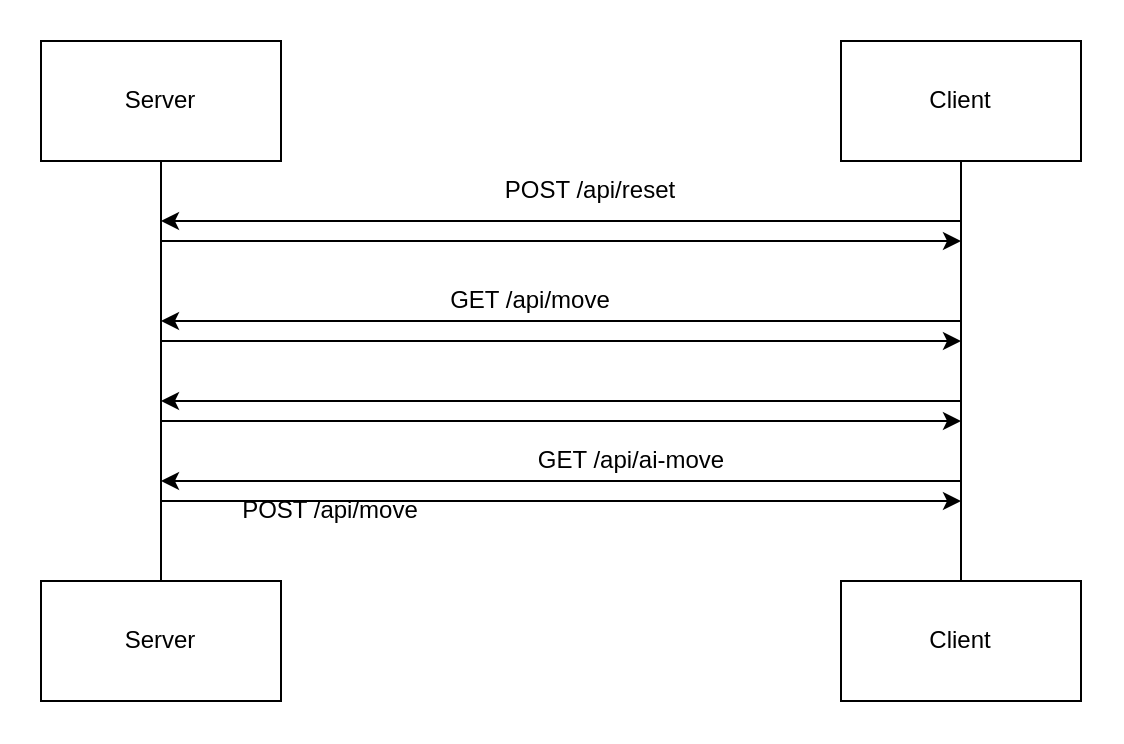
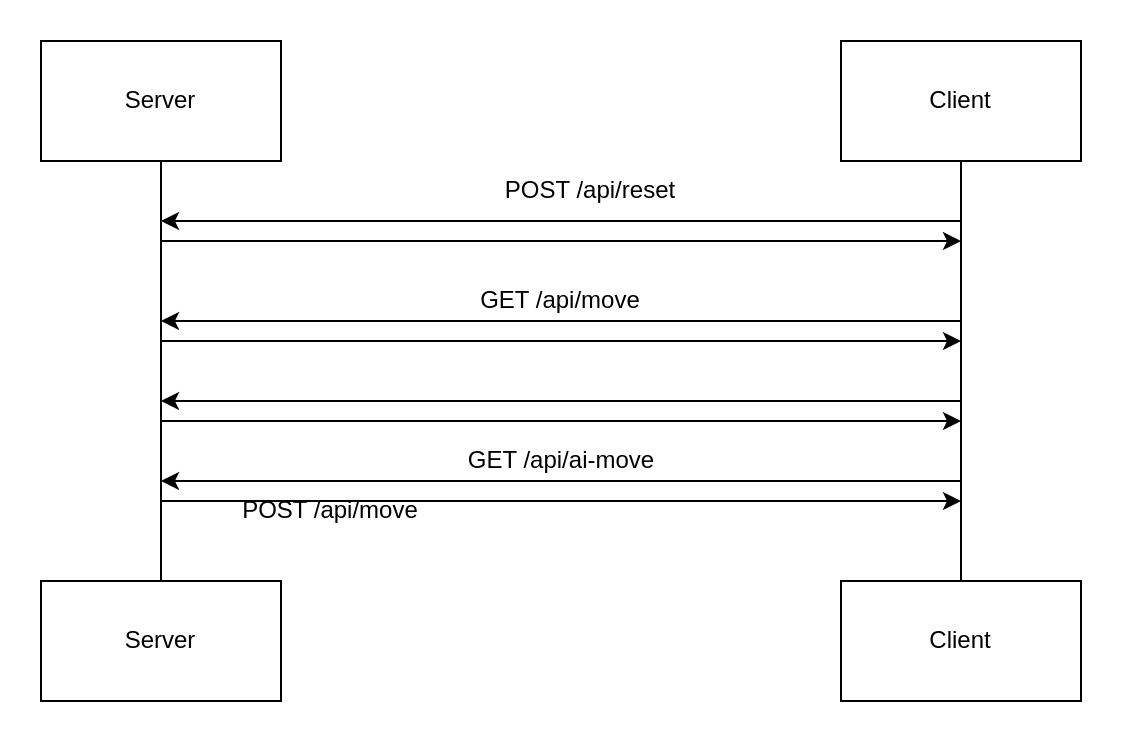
(531, 301) -> (561, 301)
(631, 461) -> (561, 461)
